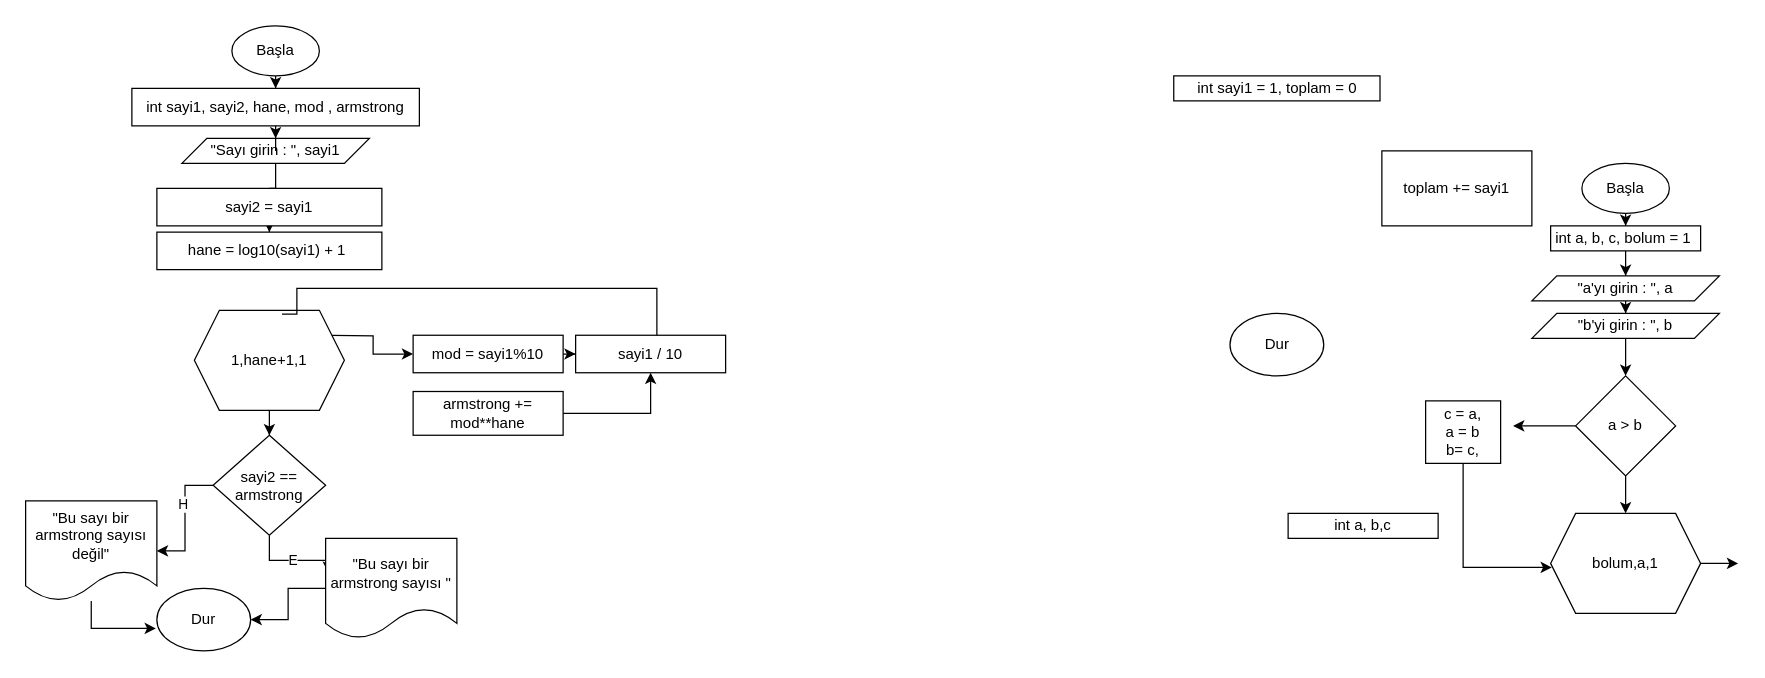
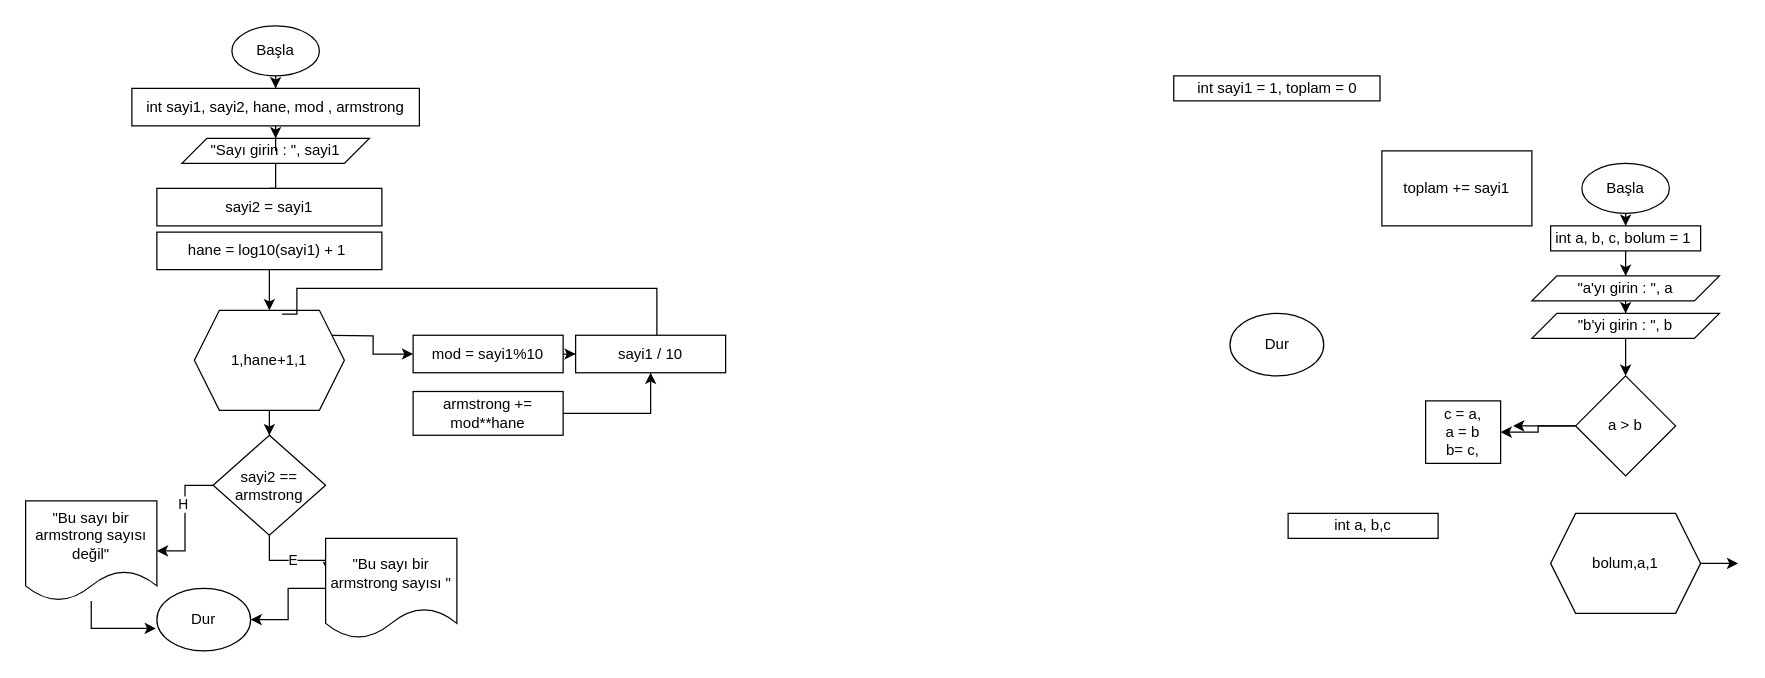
(269, 229) -> none
none -> (269, 294)
(1626, 499) -> (1526, 432)
(1463, 555) -> none
